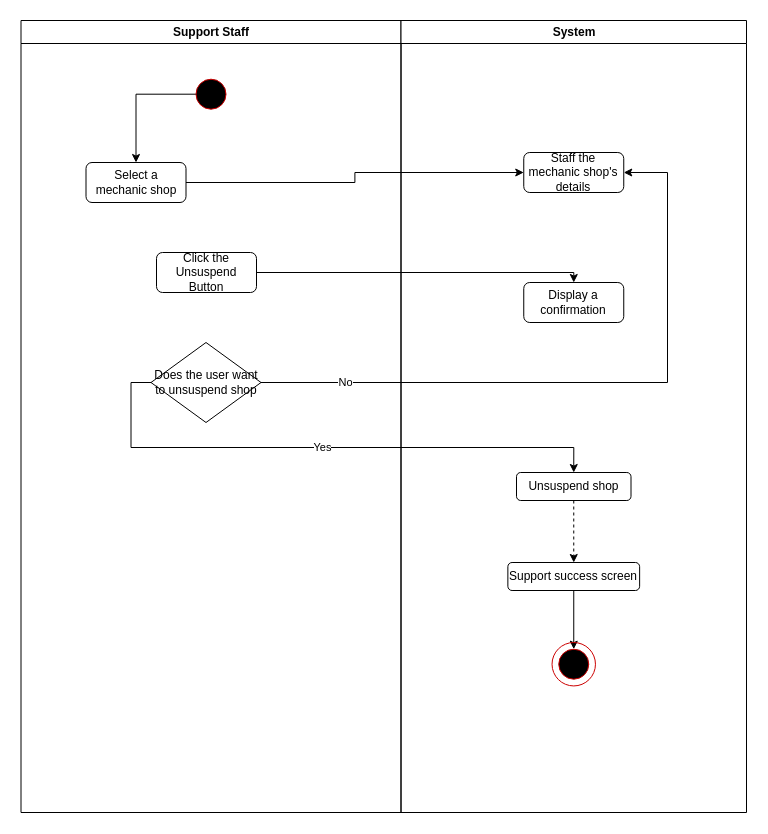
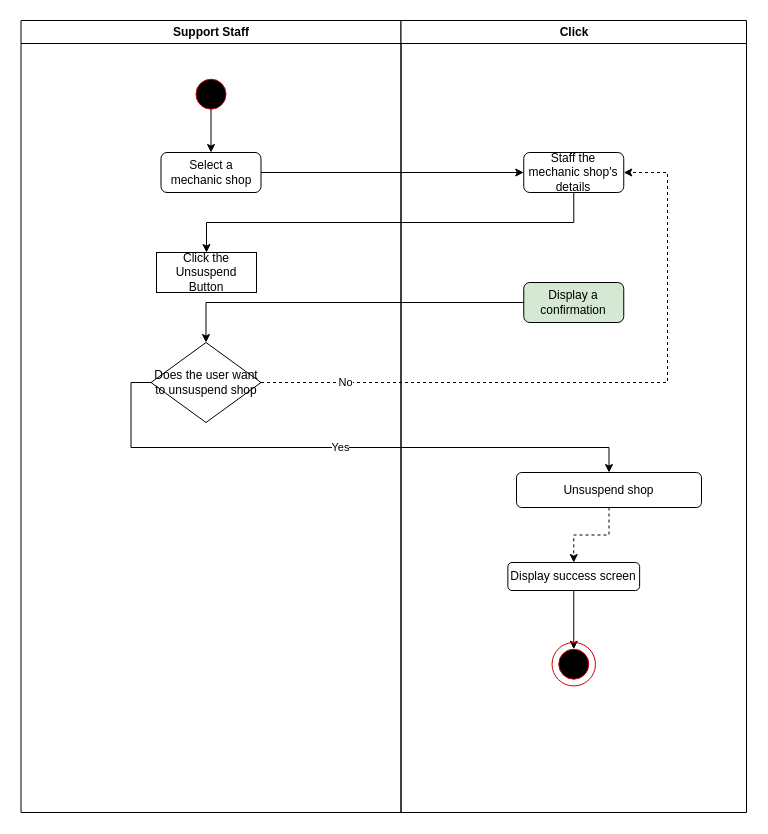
(575, 33) -> (575, 33)
(136, 183) -> (211, 173)
none -> (394, 223)
(207, 273) -> (207, 273)
(417, 273) -> none
none -> (348, 303)
(574, 303) -> (574, 303)
(633, 383) -> (633, 383)
(574, 487) -> (609, 490)
(574, 577) -> (574, 577)
